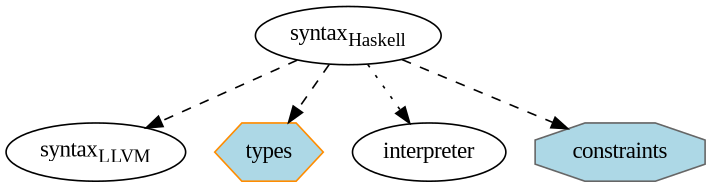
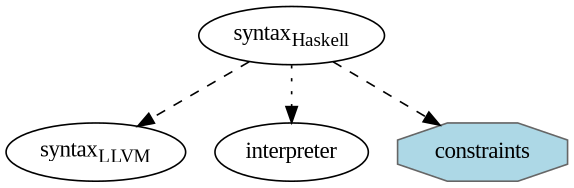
(269, 152) -> none
